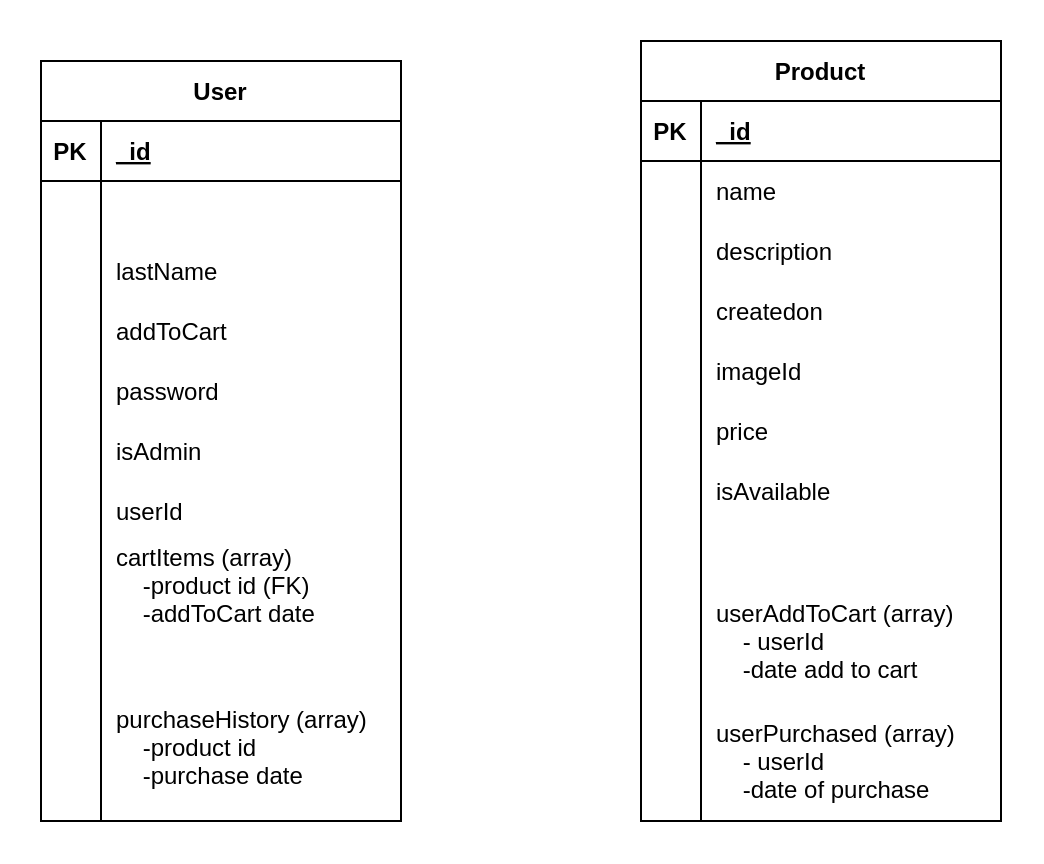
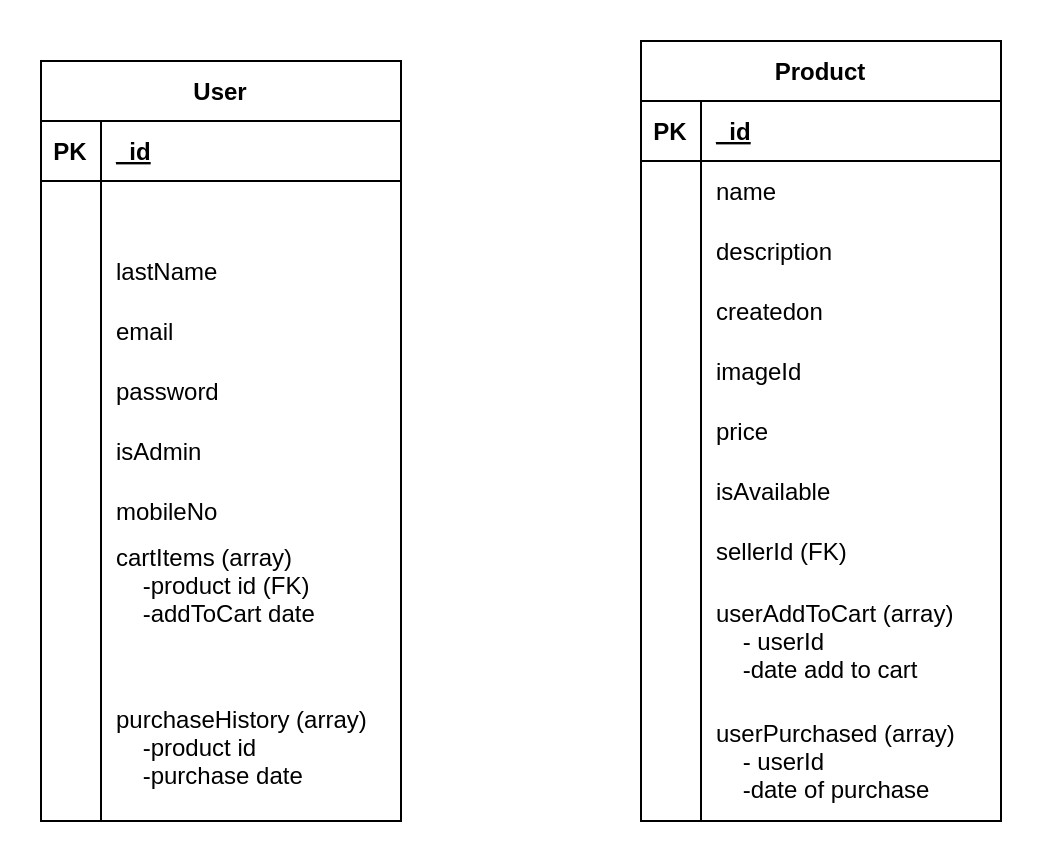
(176, 332) -> (143, 332)
(156, 512) -> (164, 512)
none -> (851, 551)
